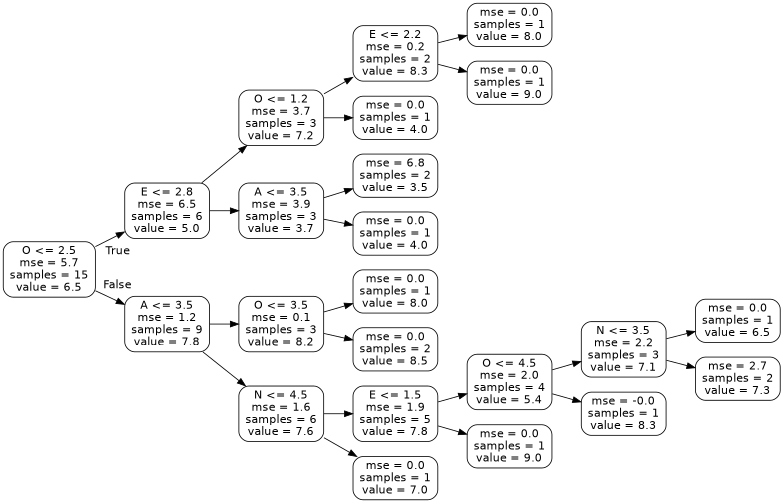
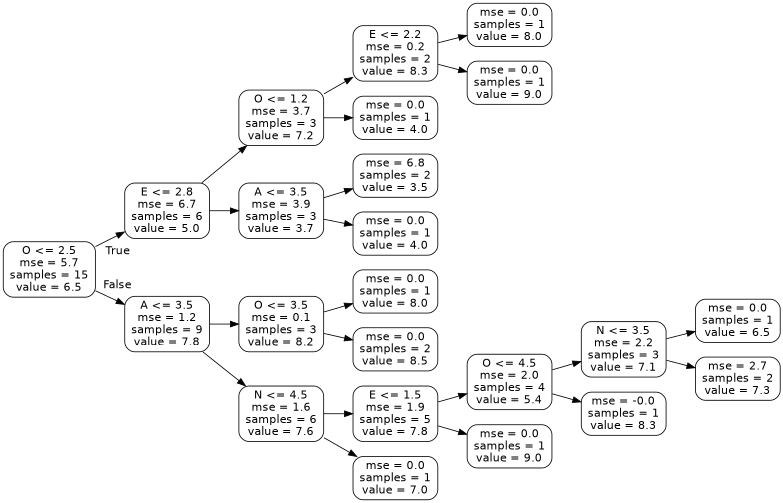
(167, 211) -> (167, 211)
